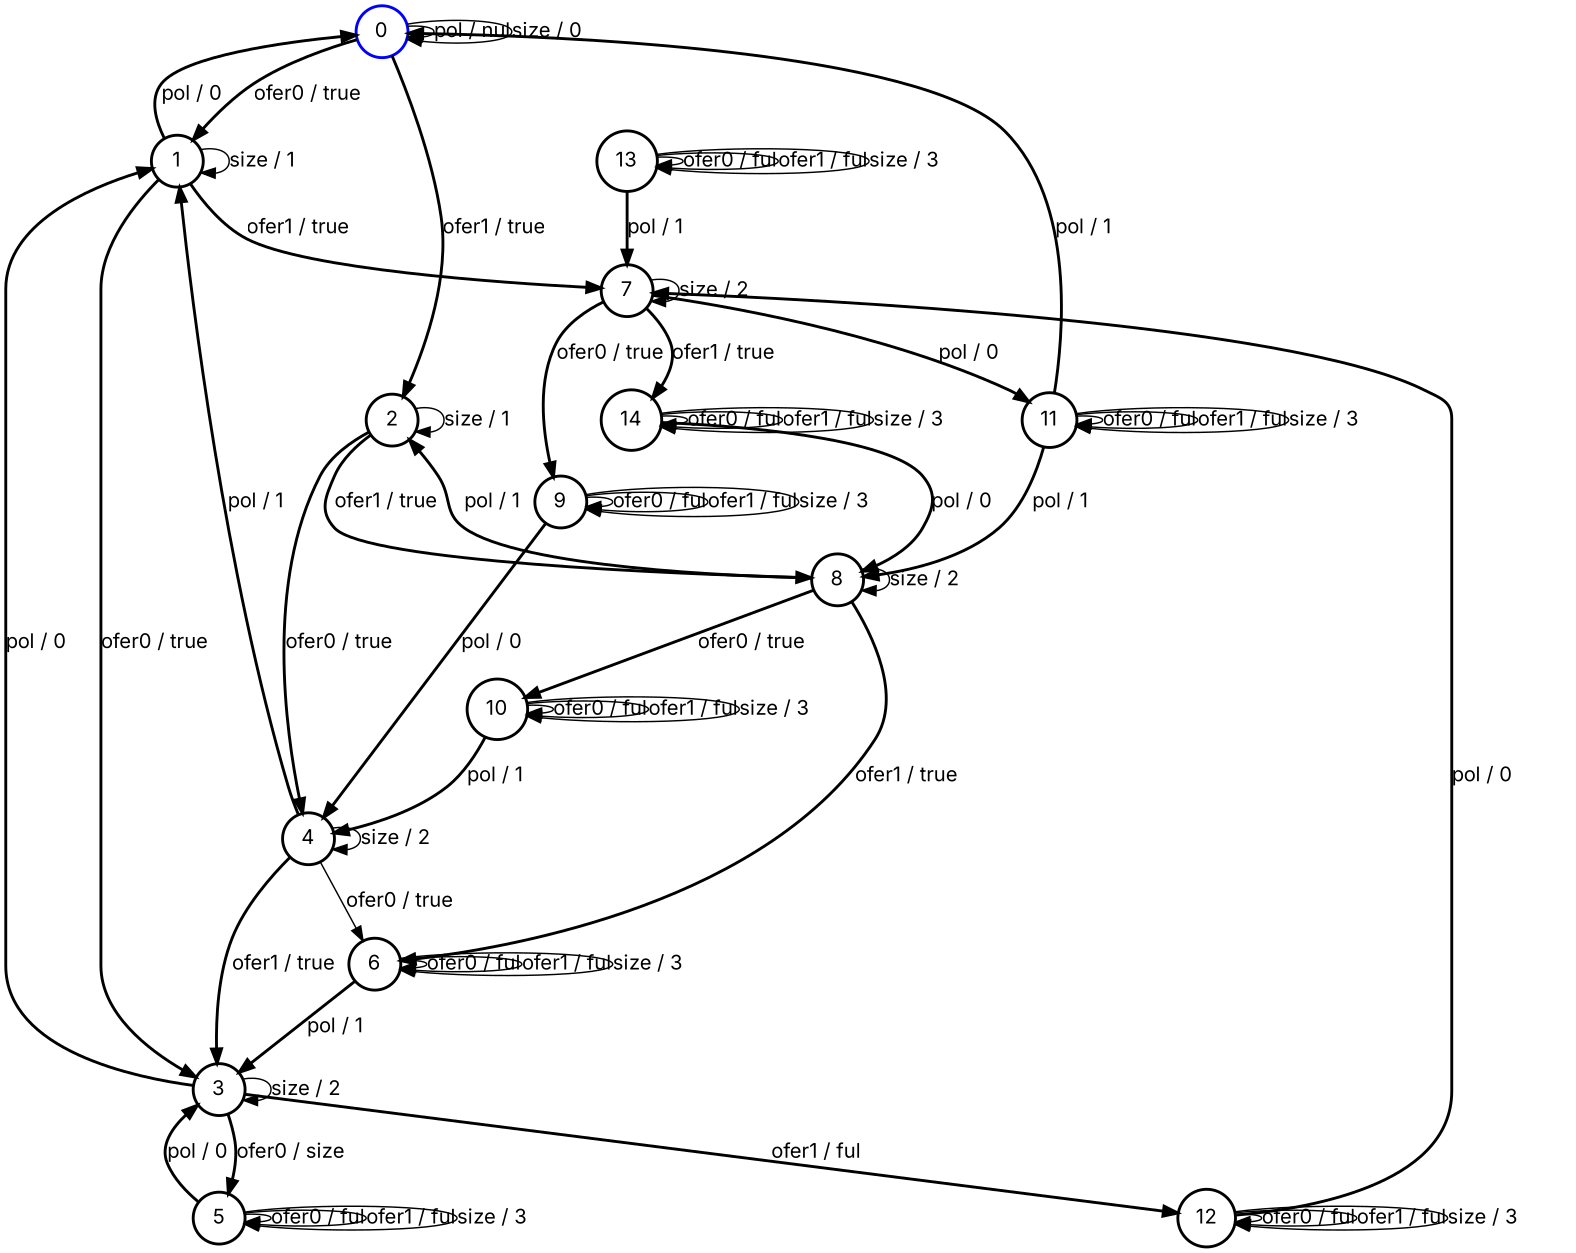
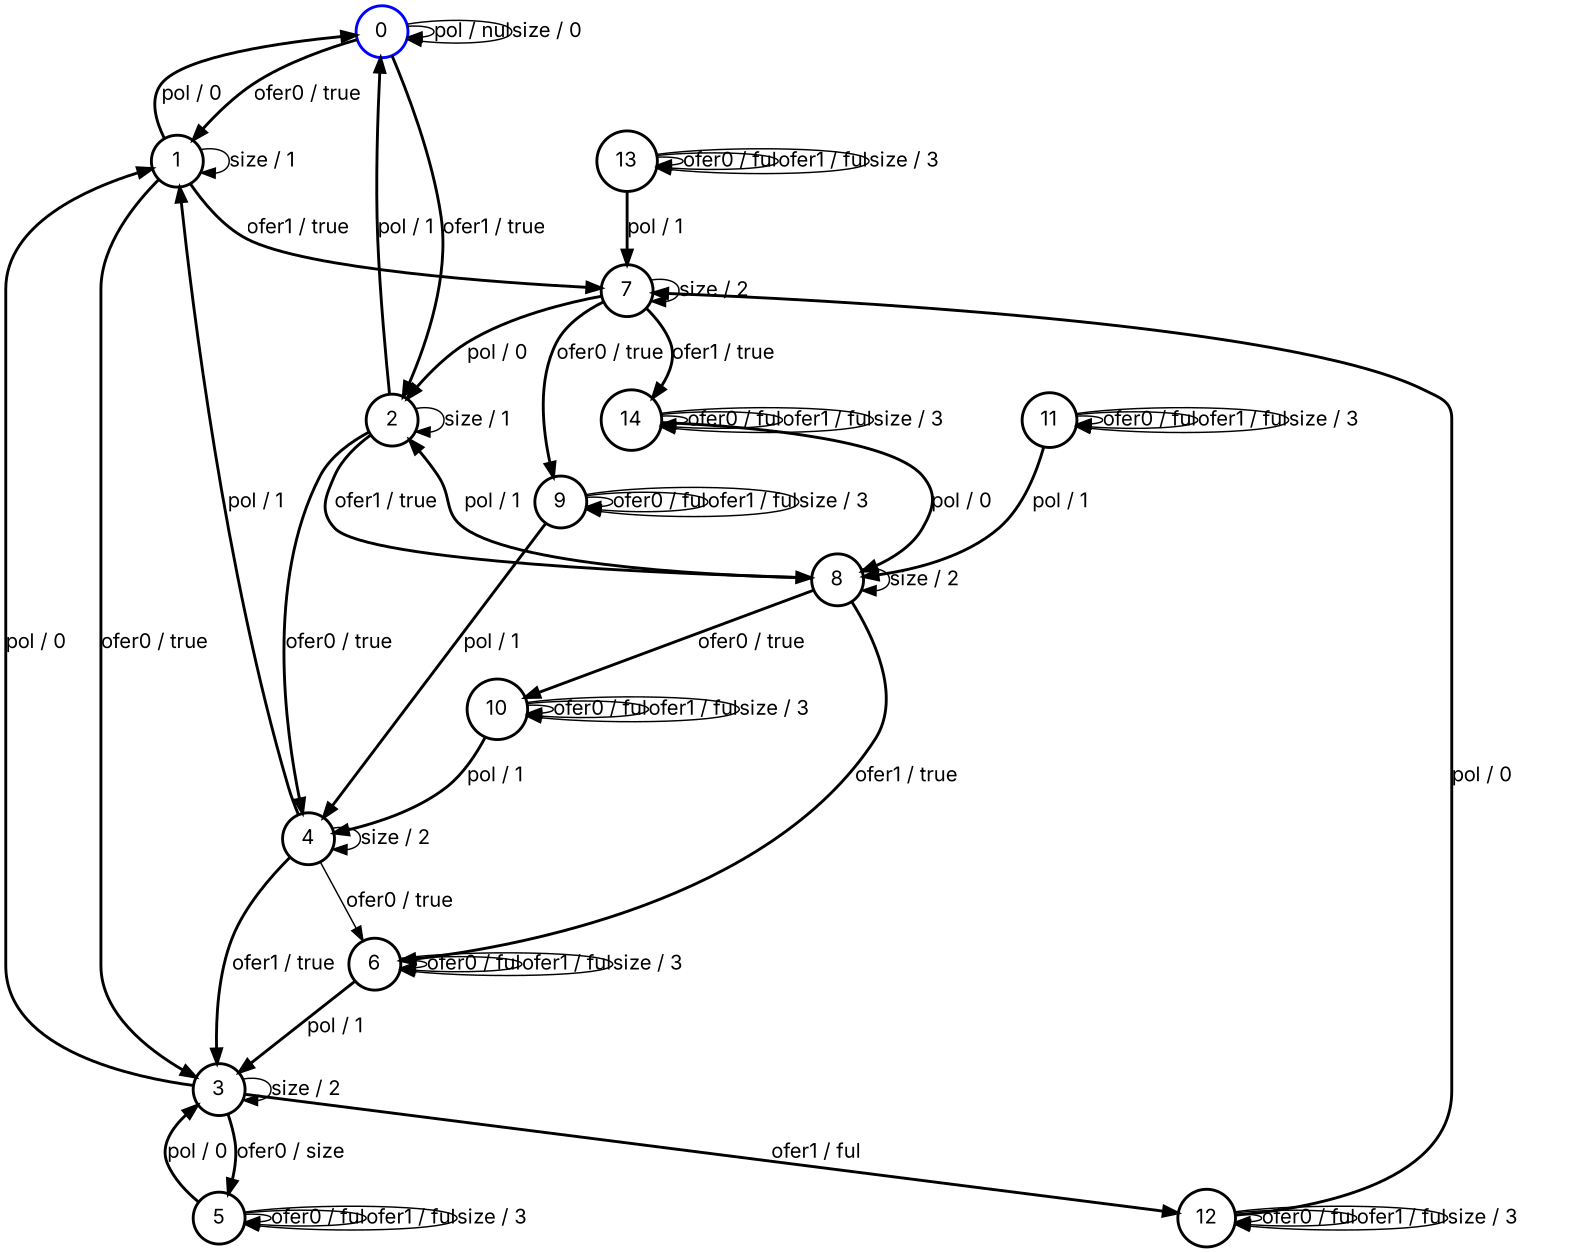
(857, 73) -> (378, 234)
(838, 332) -> (501, 325)
(492, 643) -> (492, 643)
